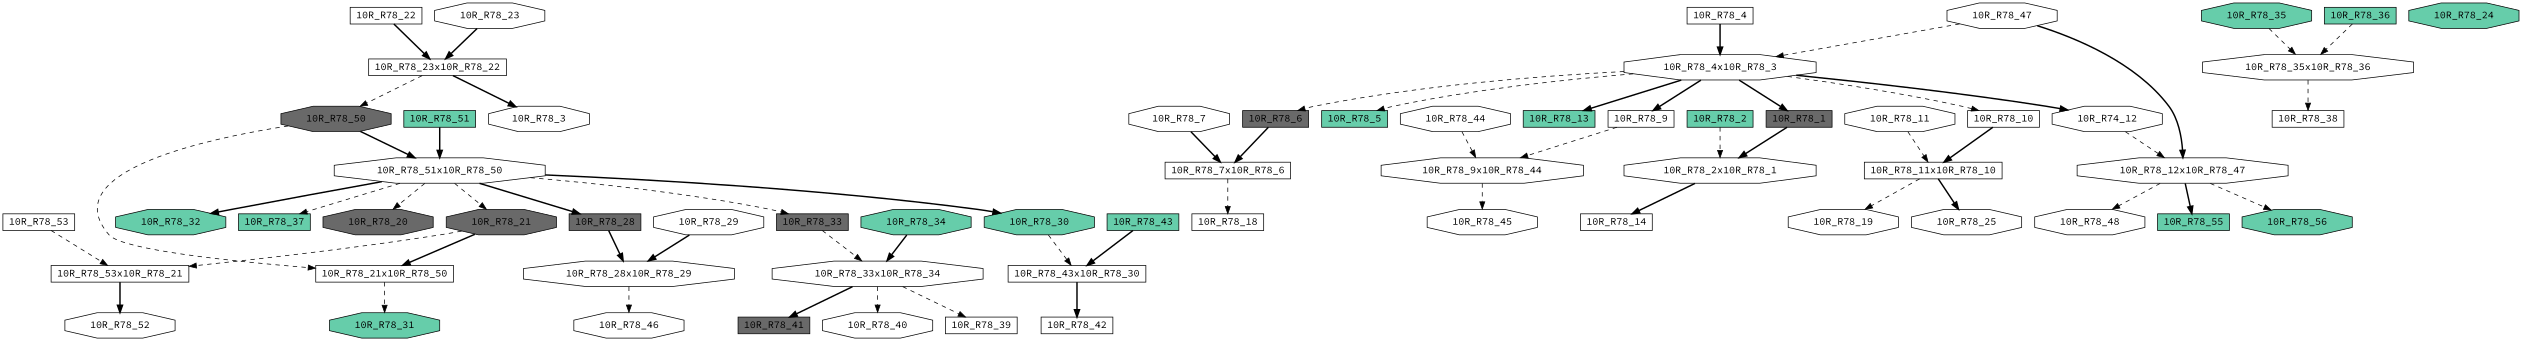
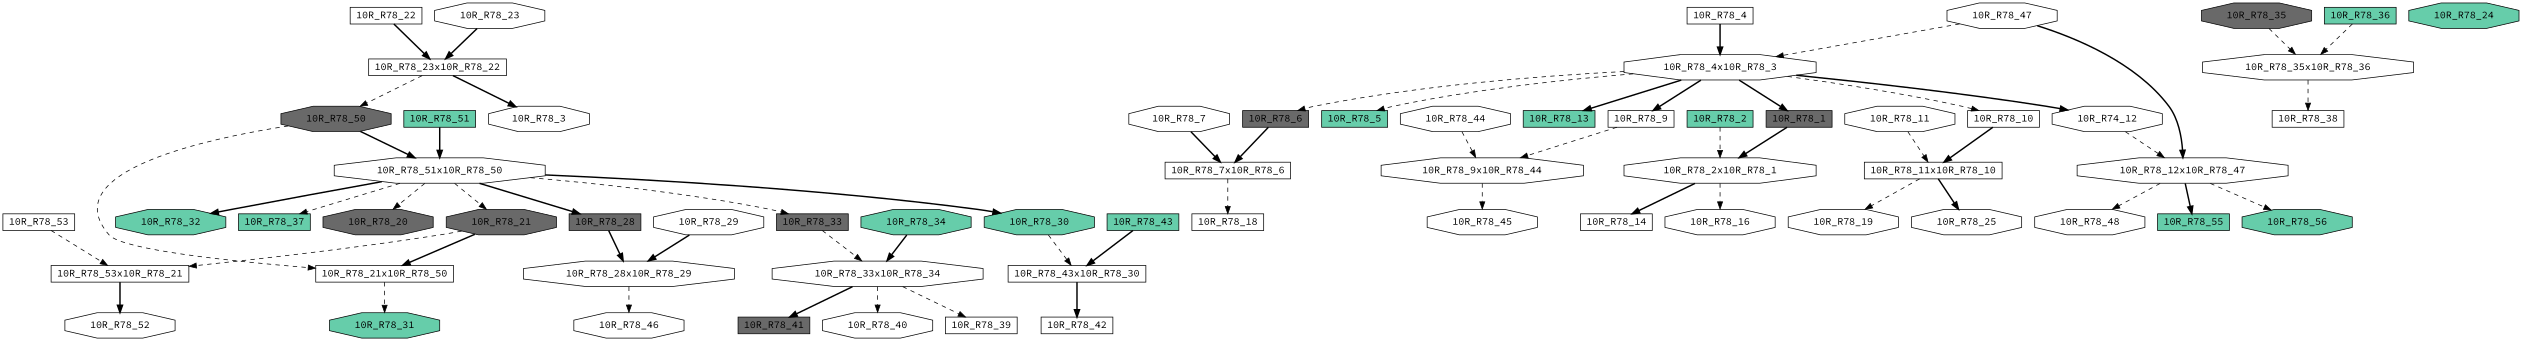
(2257, 16) -> (2257, 16)
none -> (1720, 222)
